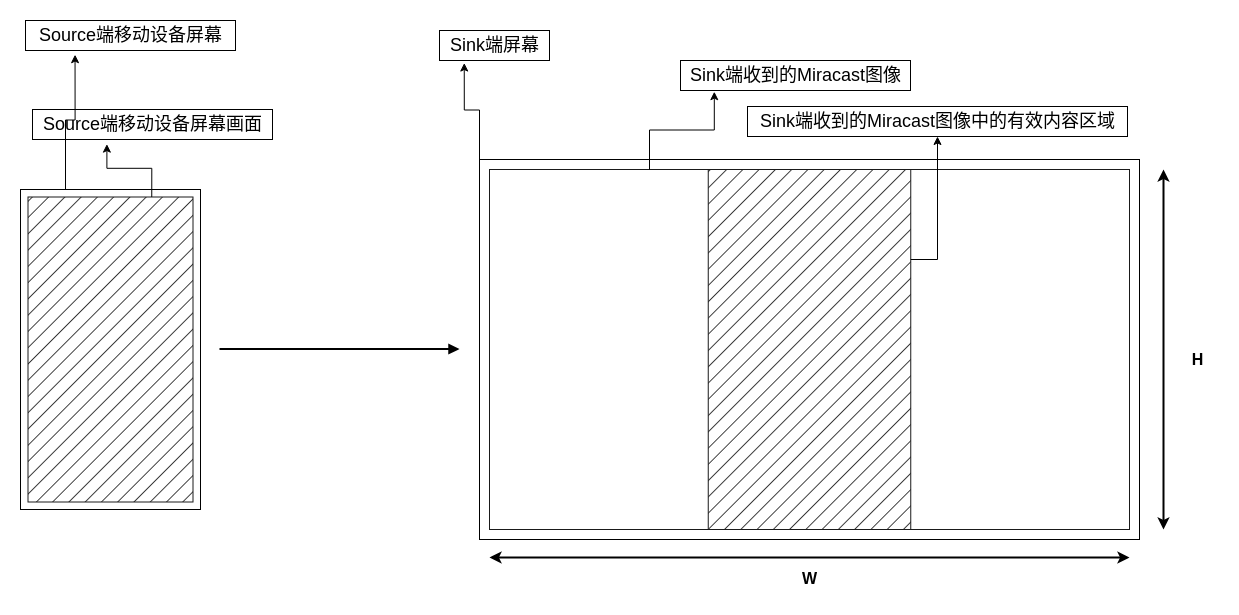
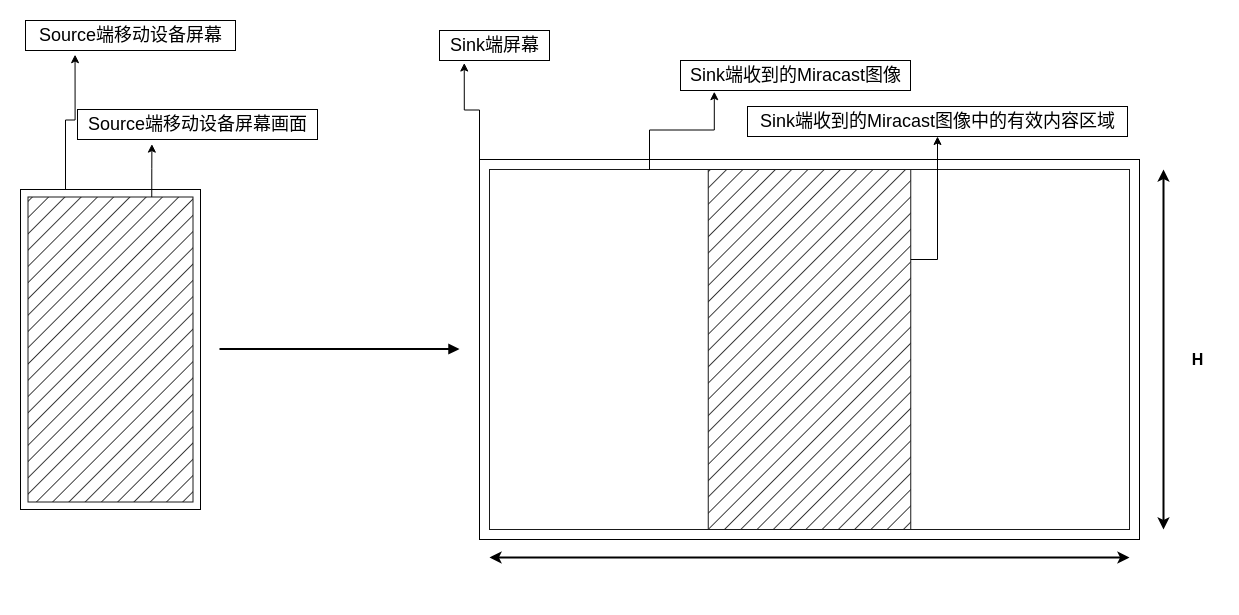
(153, 125) -> (198, 125)
(810, 579) -> none
